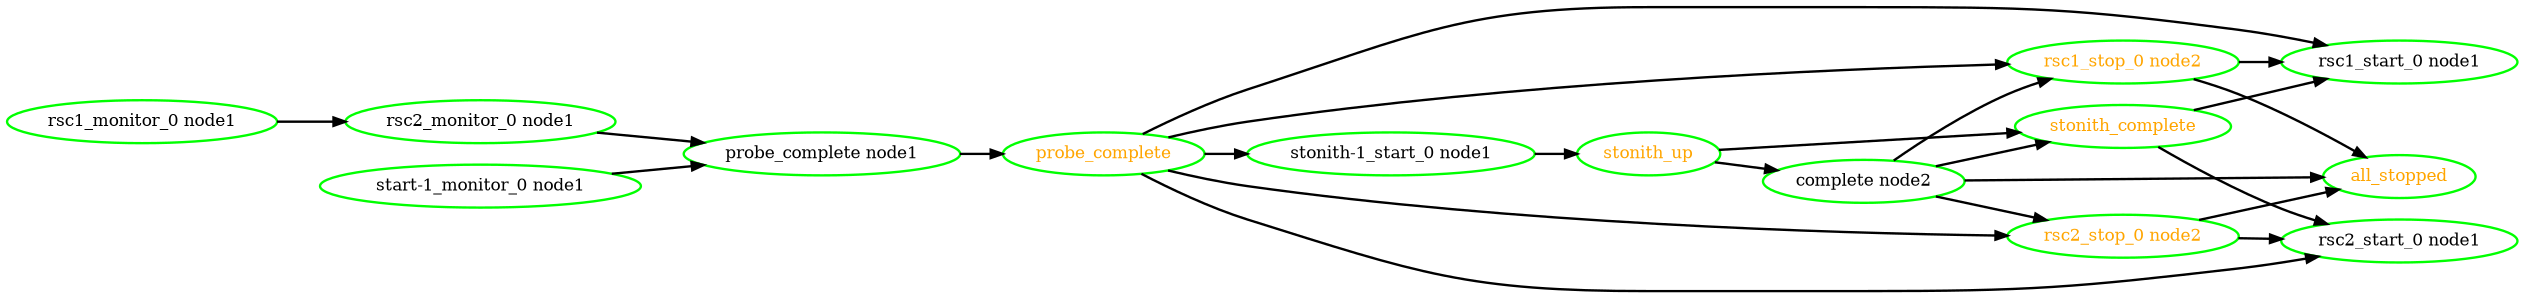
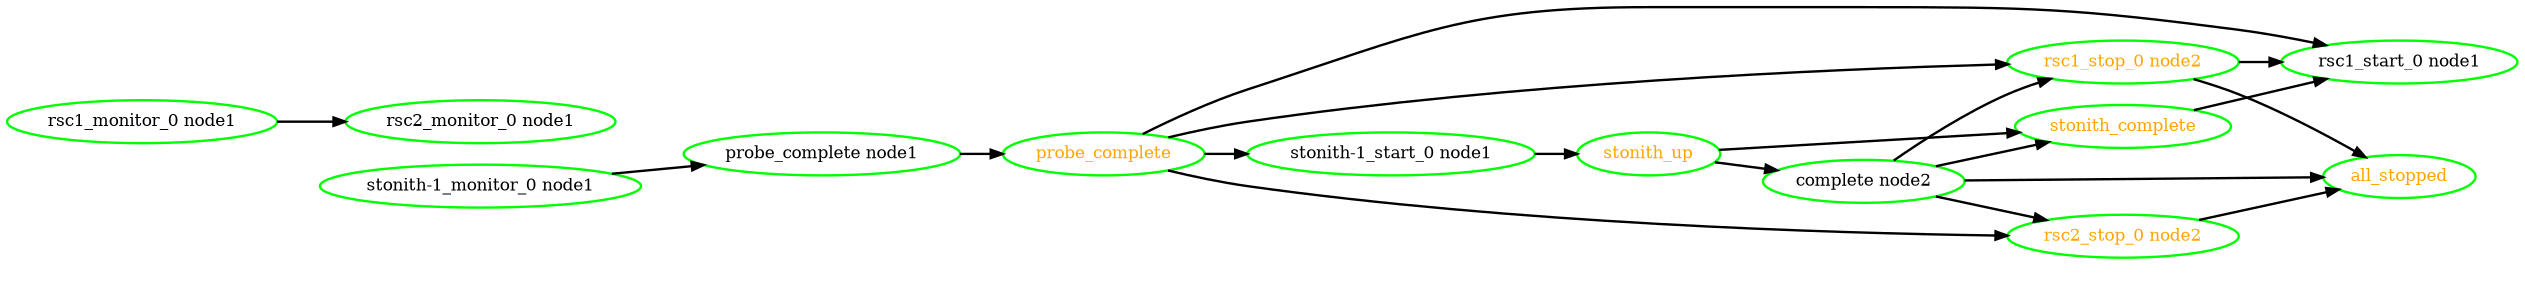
(644, 137) -> none
(480, 186) -> (480, 186)
(2399, 241) -> none
